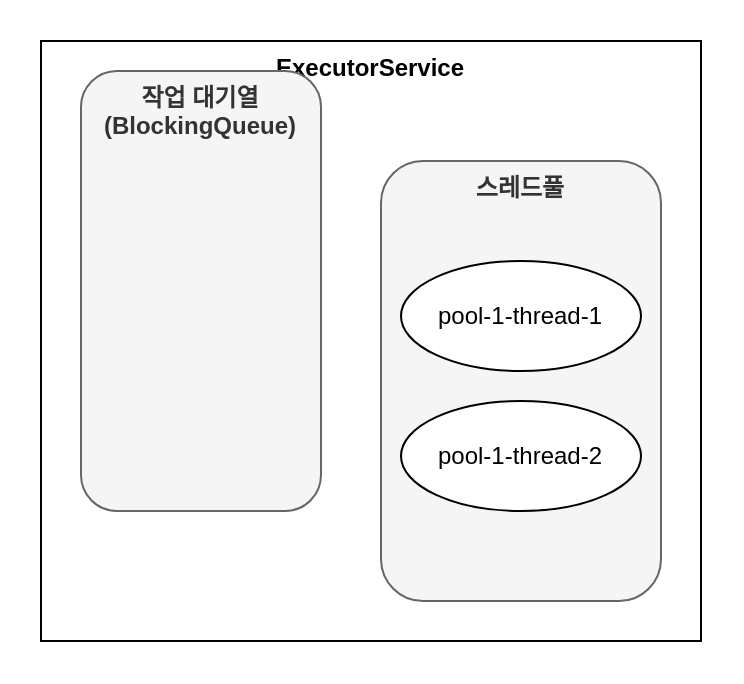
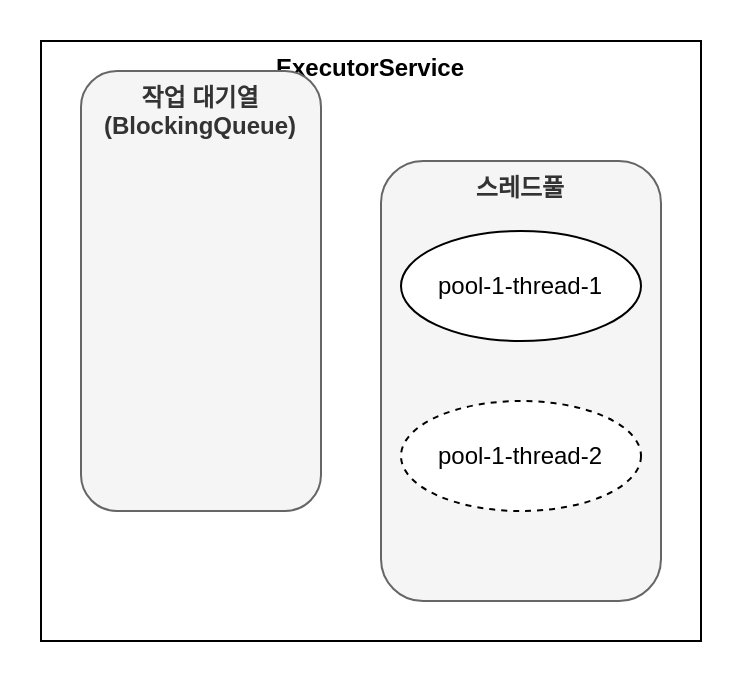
(521, 316) -> (521, 286)
(521, 456) -> (521, 456)
